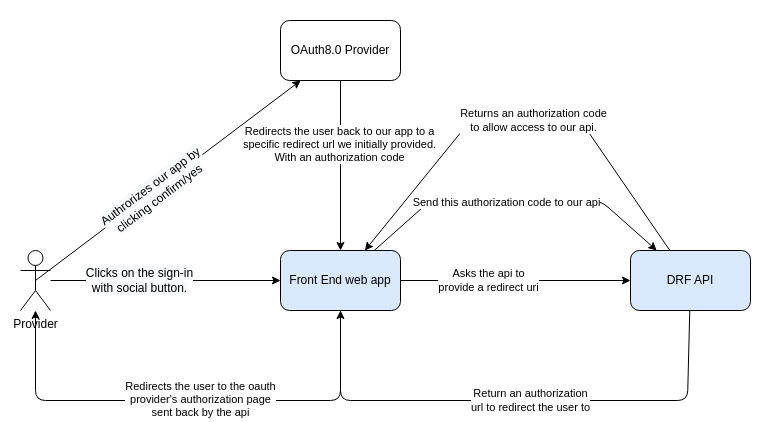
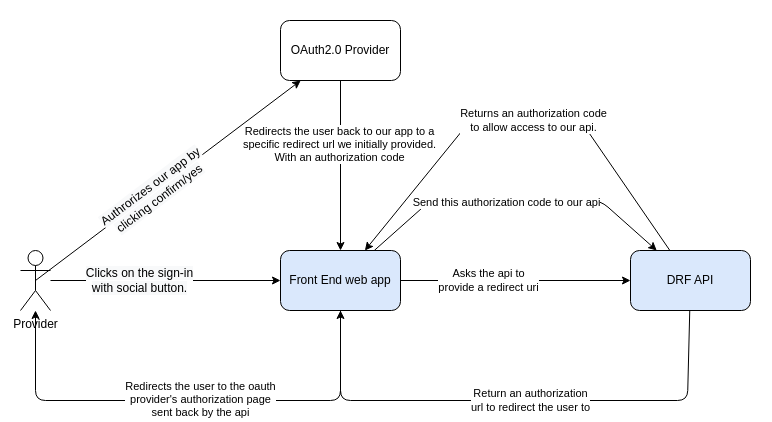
(341, 51) -> (341, 51)
